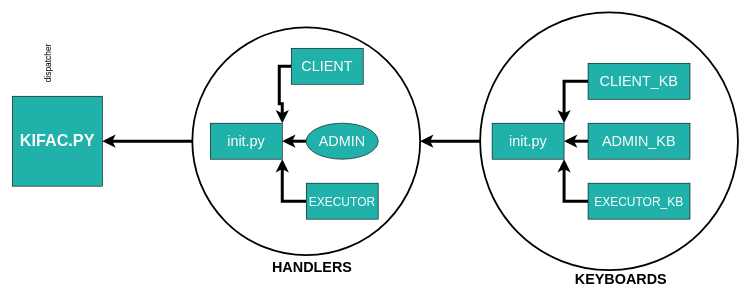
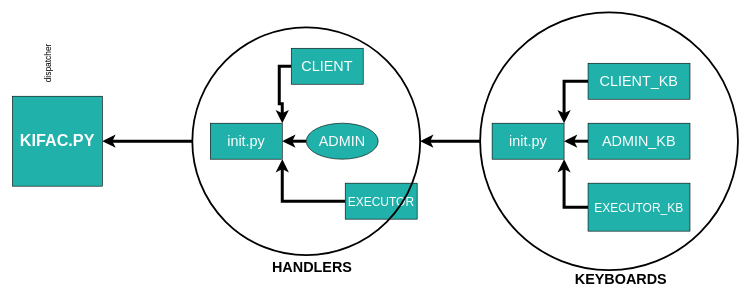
(342, 201) -> (381, 201)
(639, 201) -> (639, 207)
